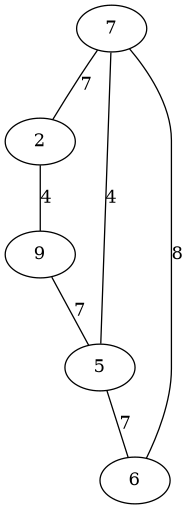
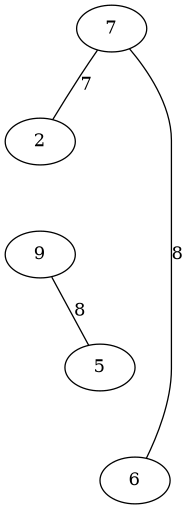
(40, 198) -> none
(106, 198) -> none
(81, 311) -> (81, 311)
(118, 424) -> none
